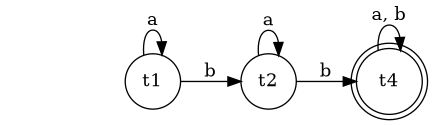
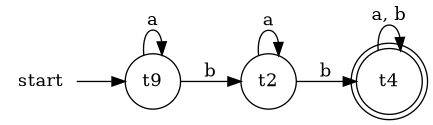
none -> (41, 81)
(153, 81) -> (153, 81)
